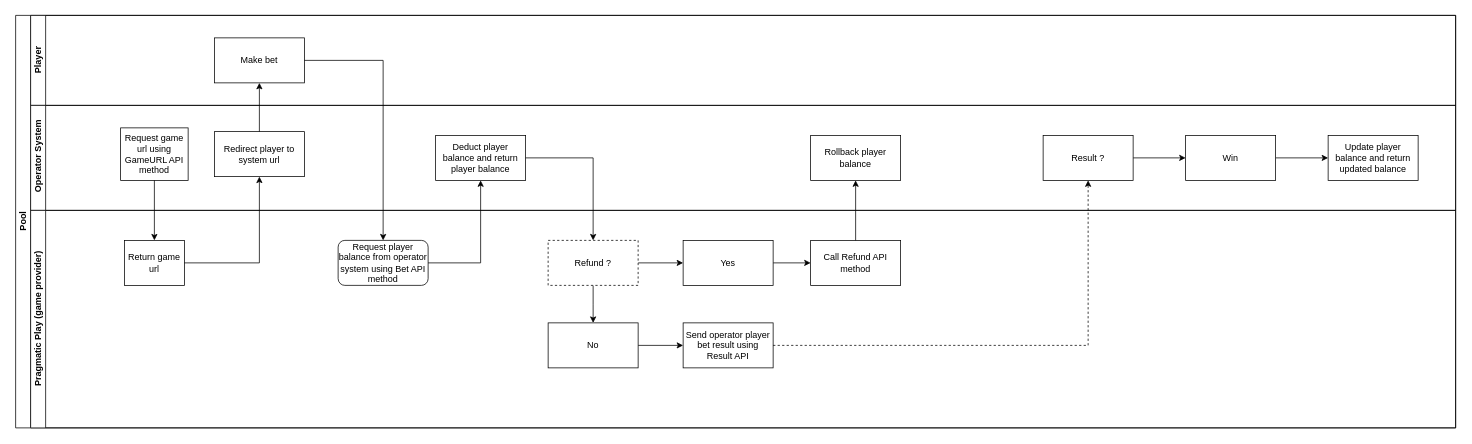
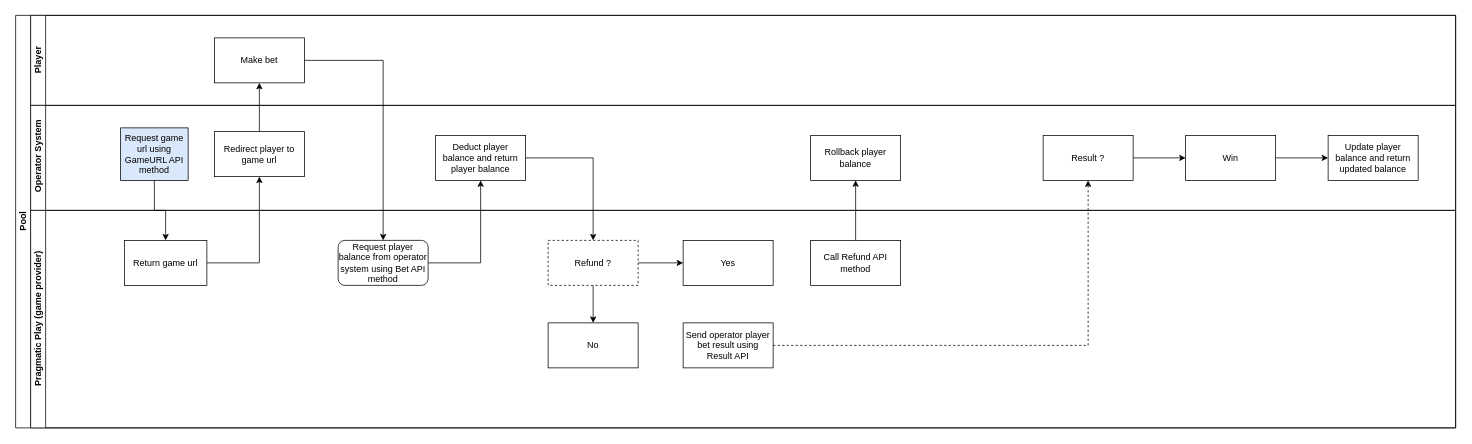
(154, 154) -> (154, 154)
(259, 154) -> (259, 154)
(154, 263) -> (165, 263)
(804, 263) -> none
(658, 345) -> none
